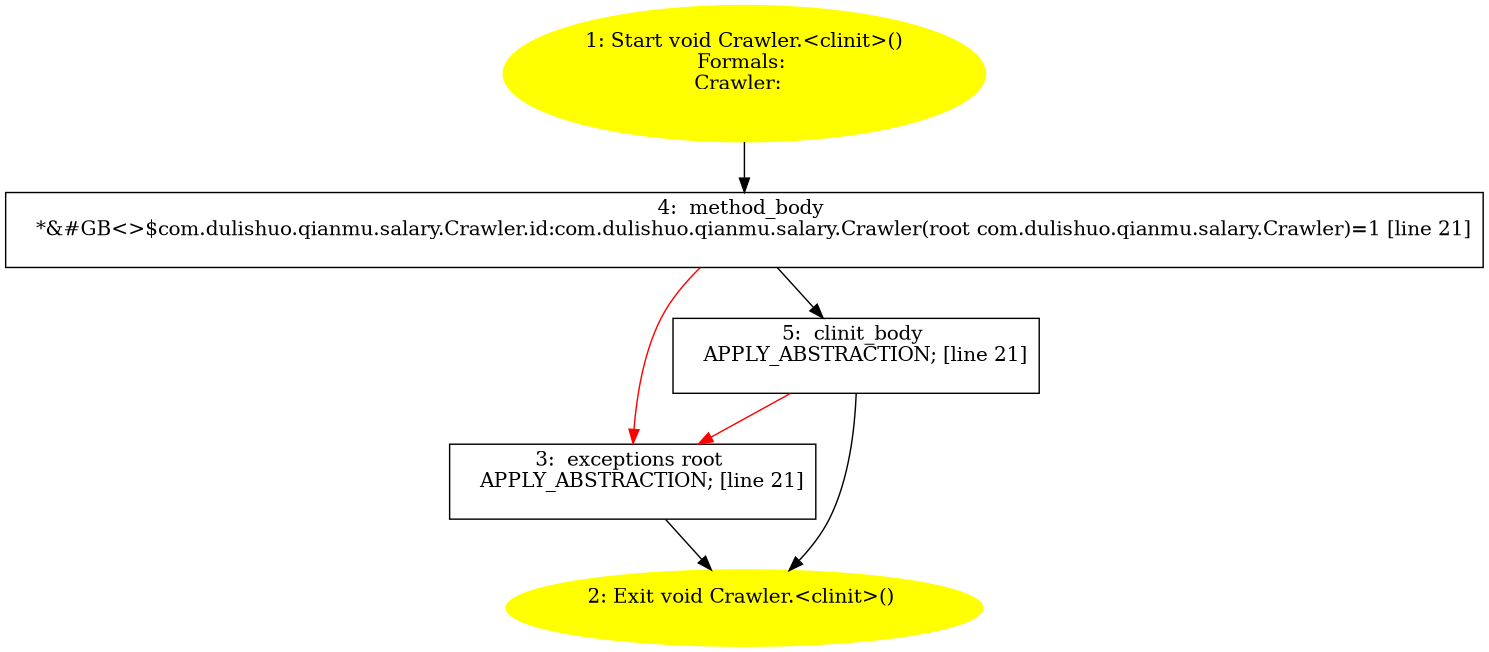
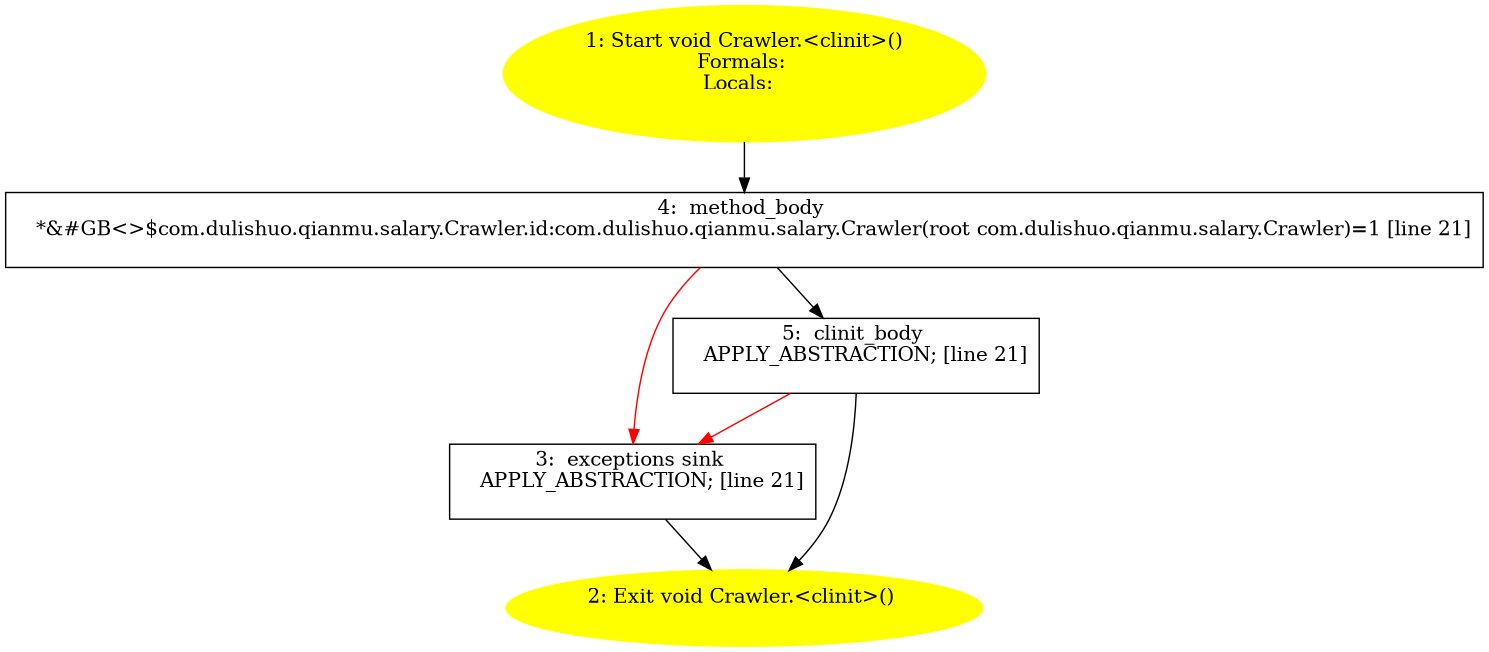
(744, 74) -> (744, 74)
(633, 482) -> (633, 482)
